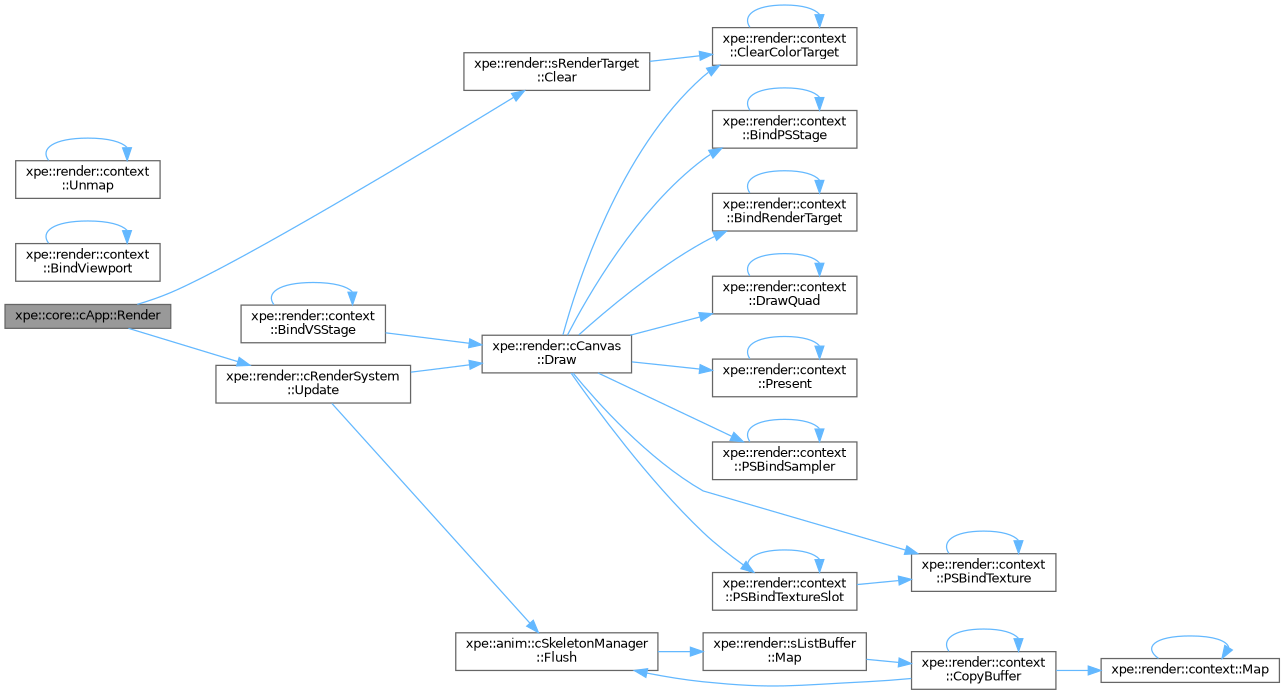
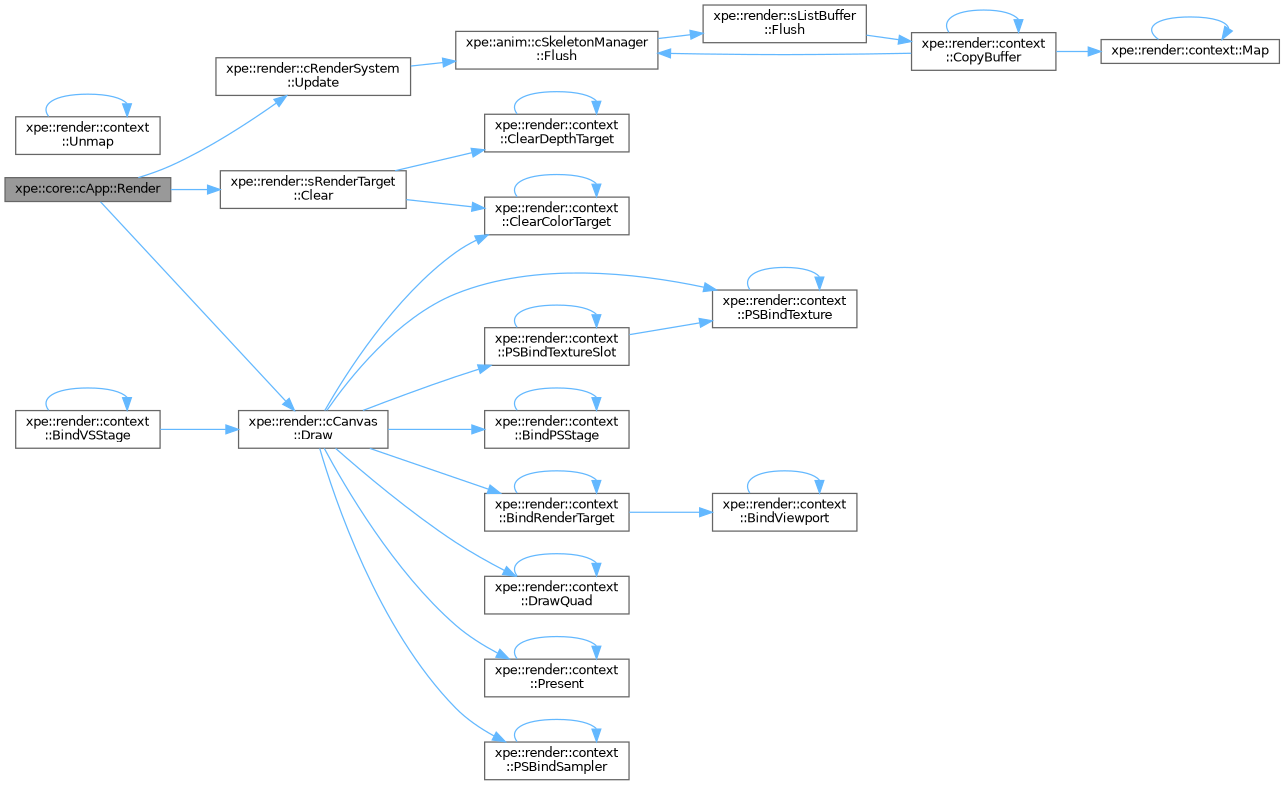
none -> (557, 133)
(440, 369) -> (193, 301)
none -> (665, 512)
(785, 652) -> (785, 24)
